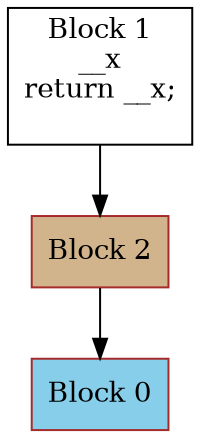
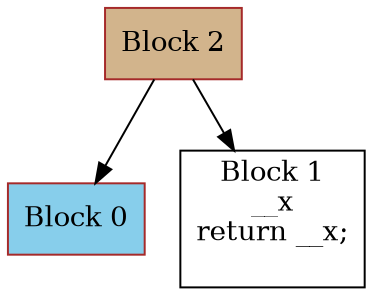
(100, 170) -> (209, 106)
